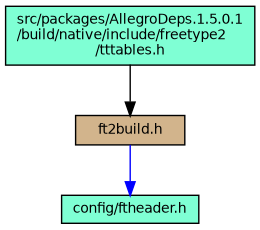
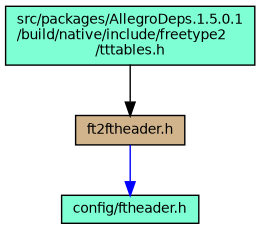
(130, 130) -> (130, 130)
